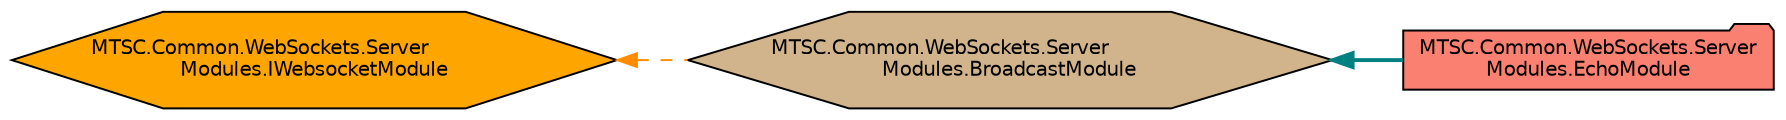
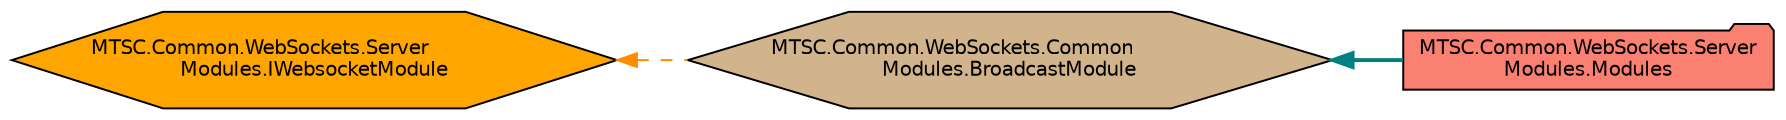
(1010, 60) -> (1010, 60)
(1588, 60) -> (1588, 60)
